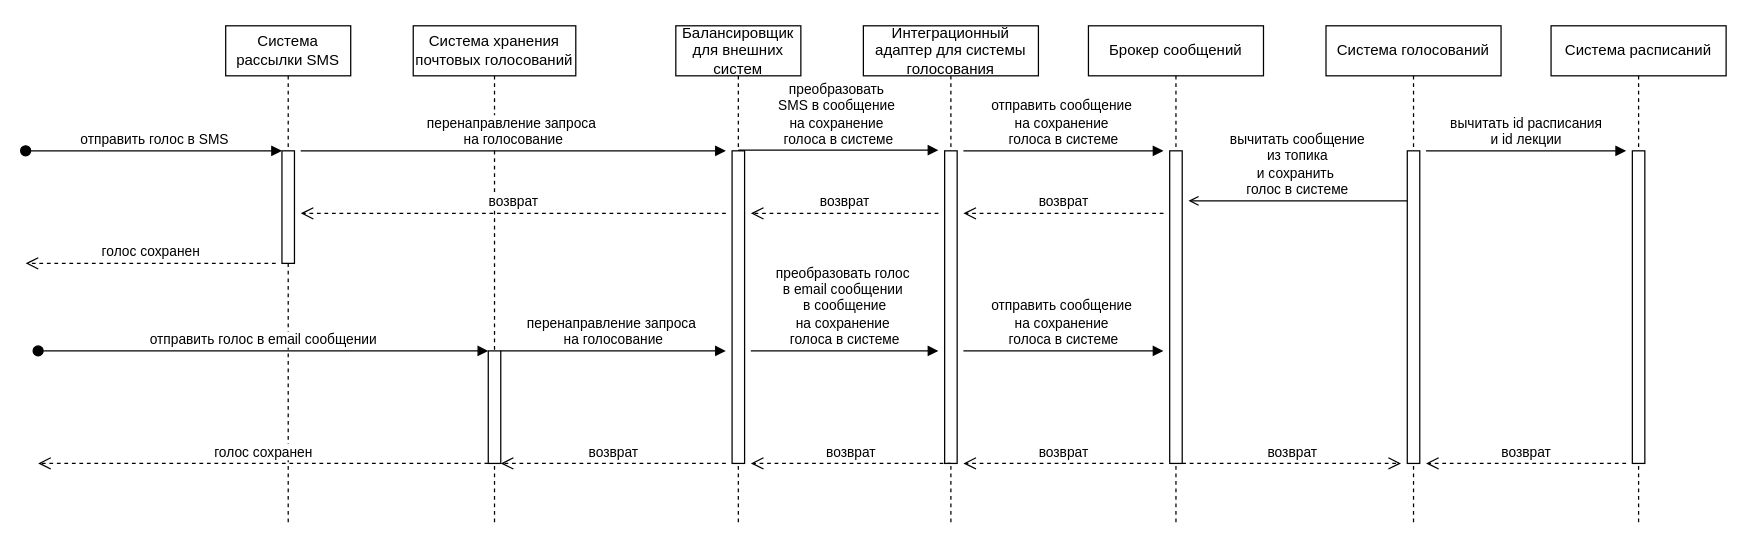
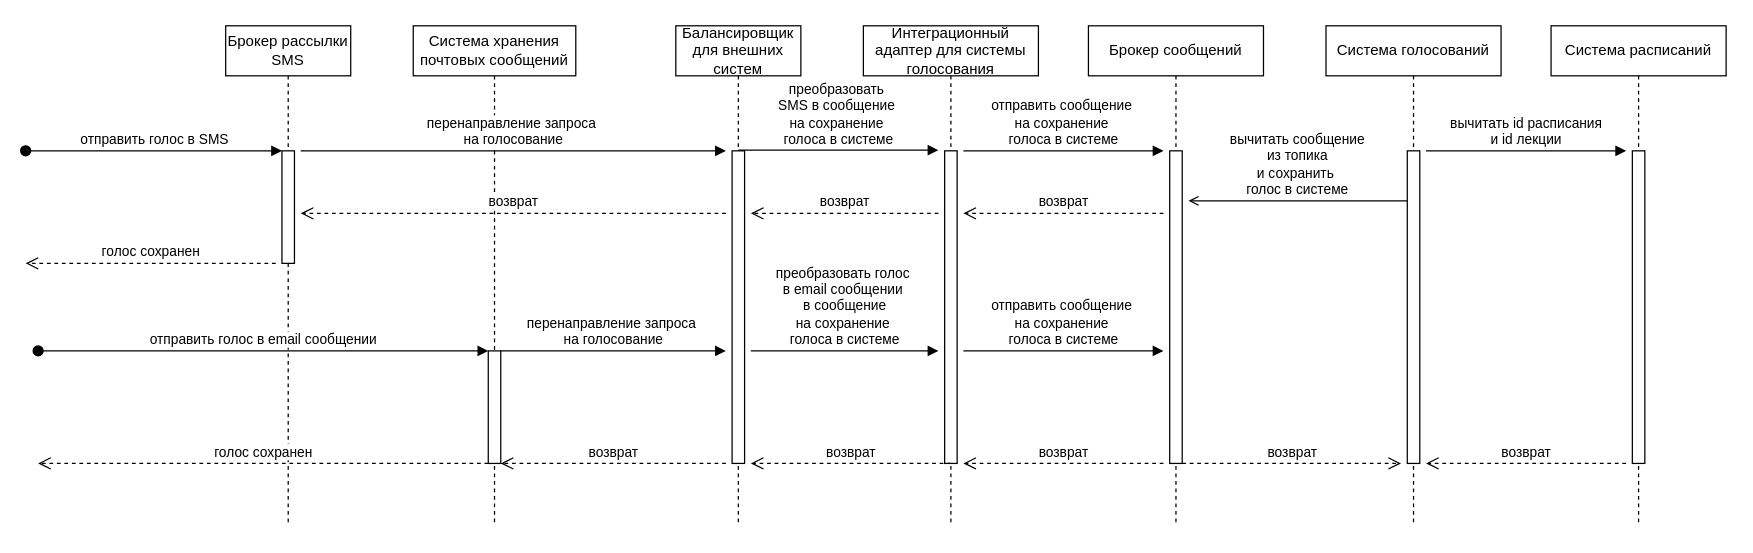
(288, 51) -> (288, 51)
(494, 51) -> (494, 51)
